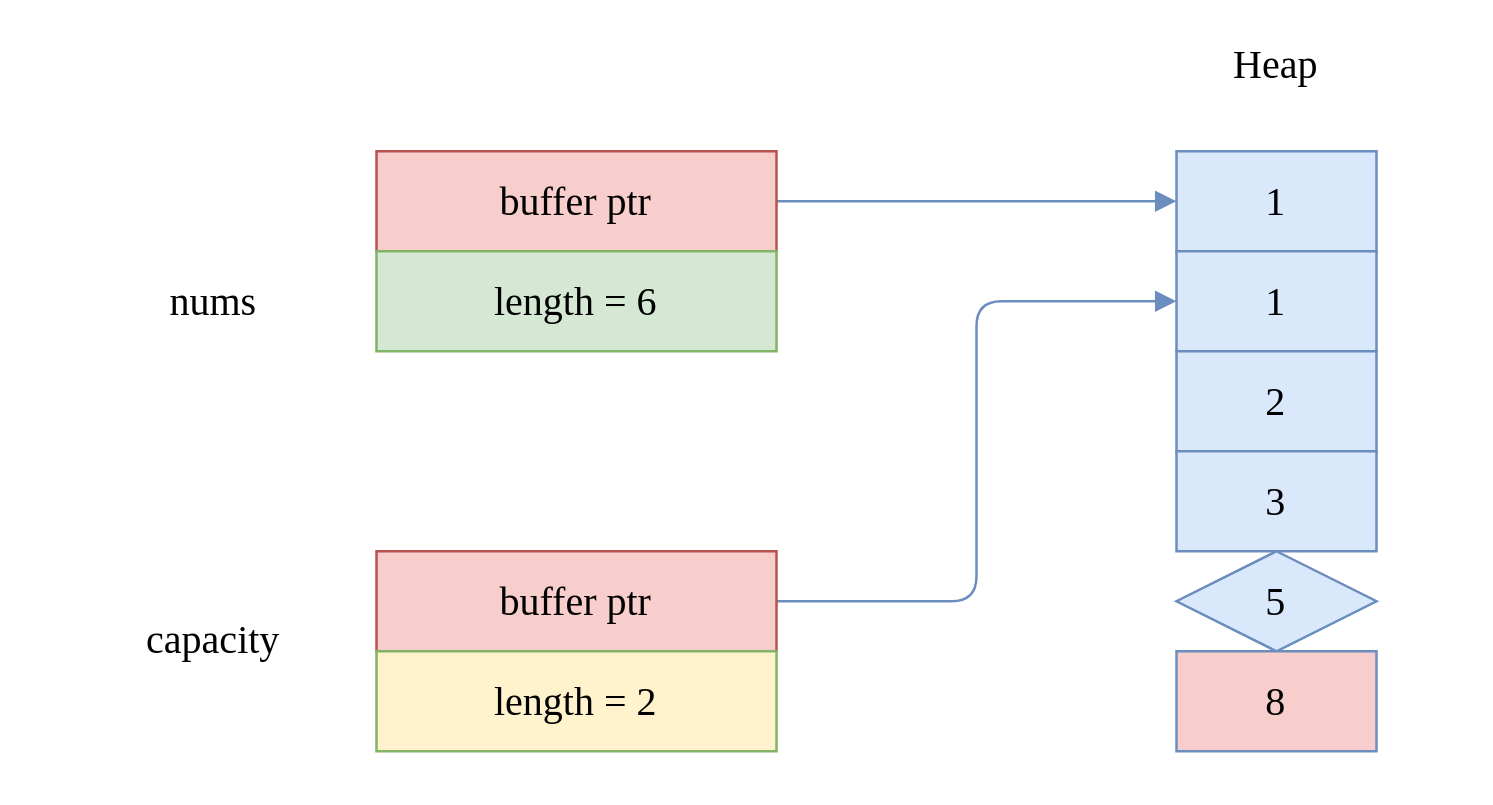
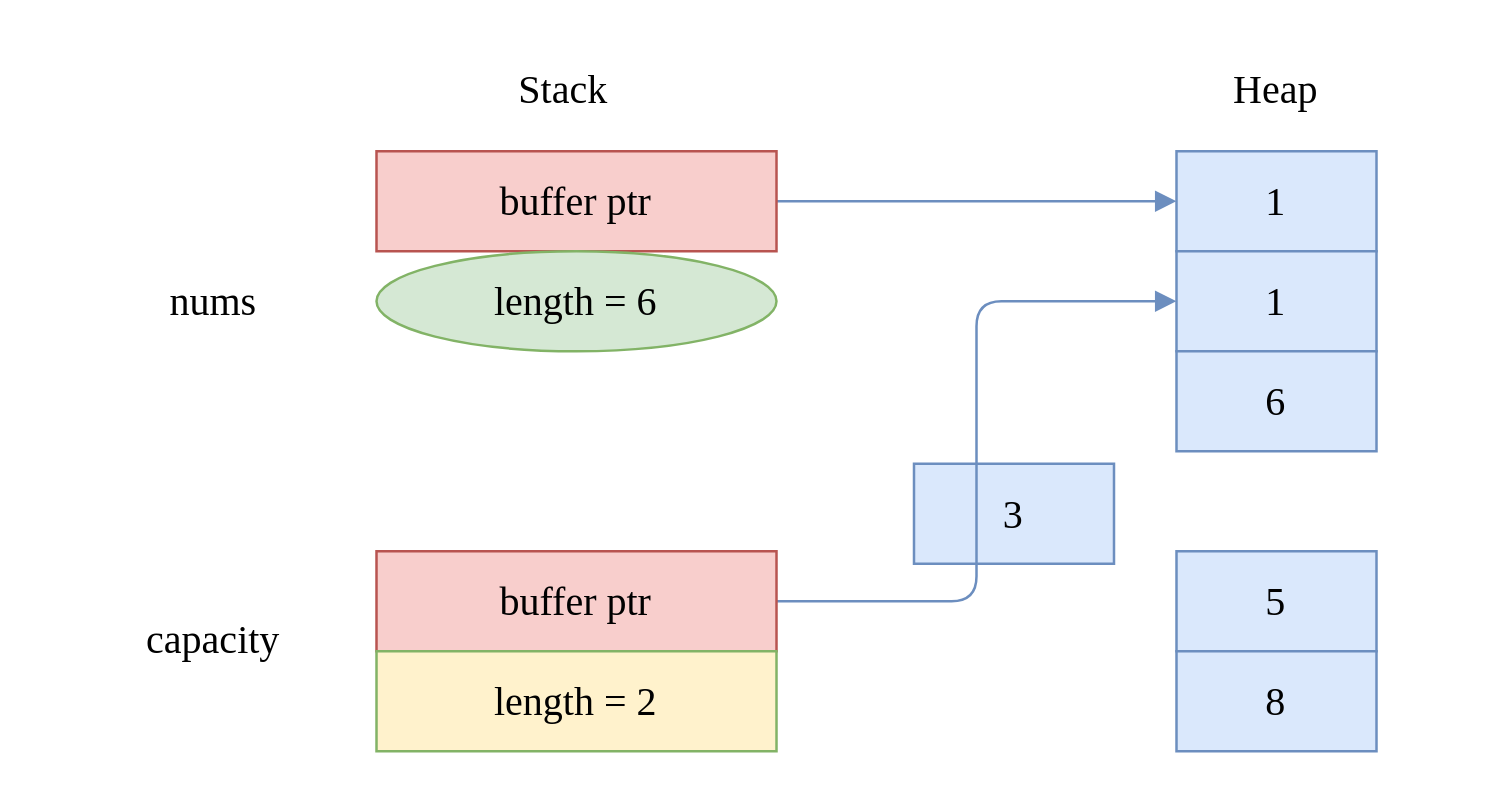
(1276, 64) -> (1276, 89)
none -> (564, 89)
(576, 301) -> (576, 301)
(1276, 401) -> (1276, 401)
(1276, 501) -> (1014, 514)
(1276, 601) -> (1276, 601)
(1276, 701) -> (1276, 701)
